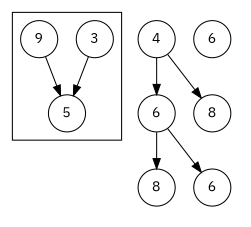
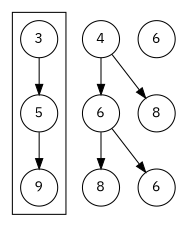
(51, 71) -> (39, 145)
